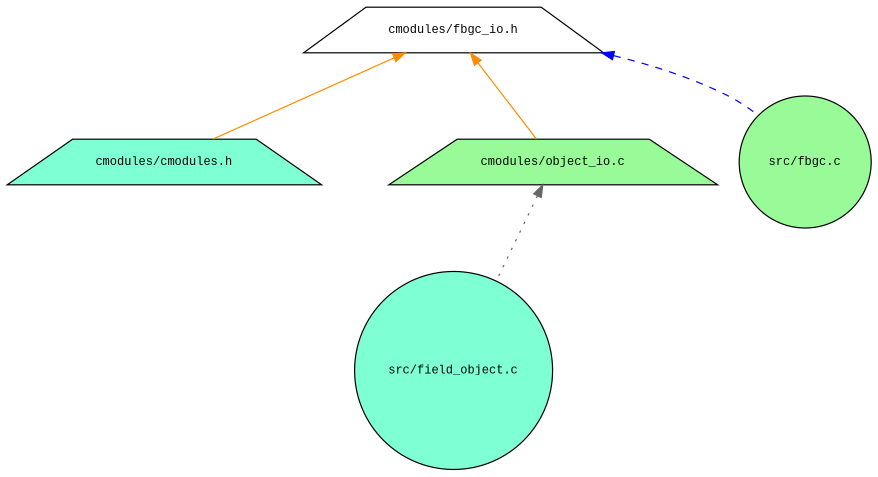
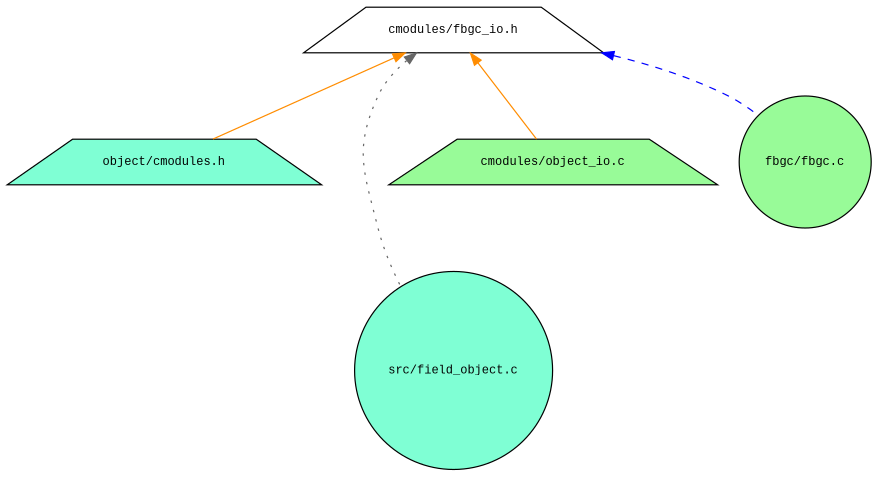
(164, 162) -> (164, 162)
(805, 162) -> (805, 162)
(517, 238) -> (365, 170)
